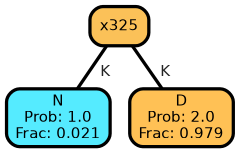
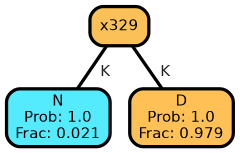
(119, 26) -> (119, 26)
(182, 118) -> (182, 118)
